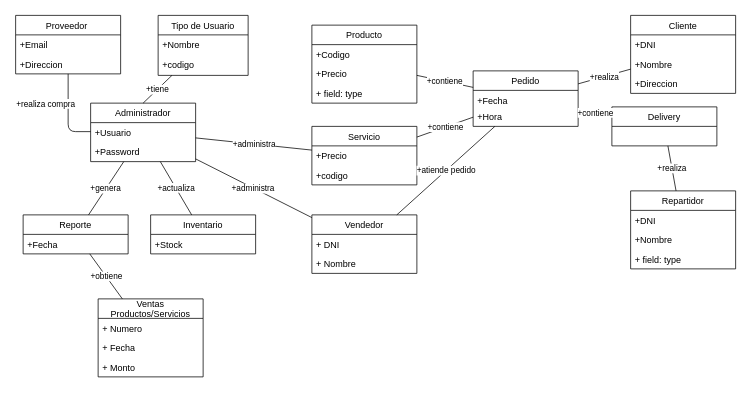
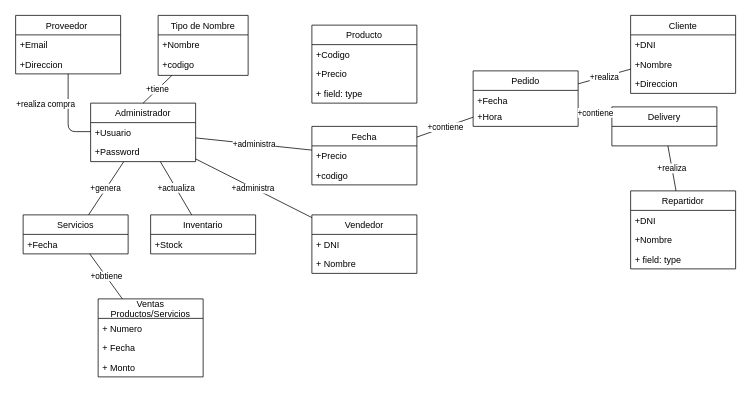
(203, 26) -> (203, 26)
(443, 81) -> none
(364, 137) -> (364, 137)
(447, 169) -> none
(75, 225) -> (75, 225)
